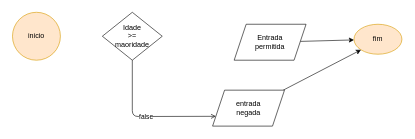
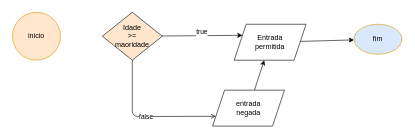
(132, 36) -> (132, 36)
none -> (223, 36)
(378, 39) -> (378, 39)
(311, 76) -> (259, 77)
